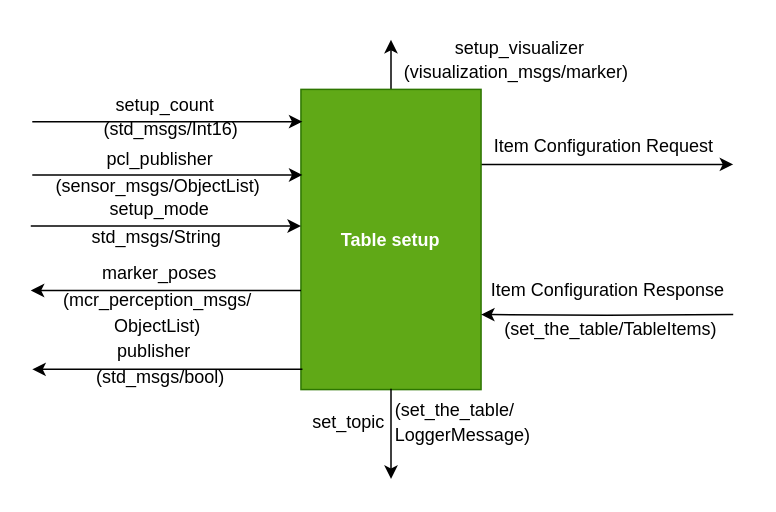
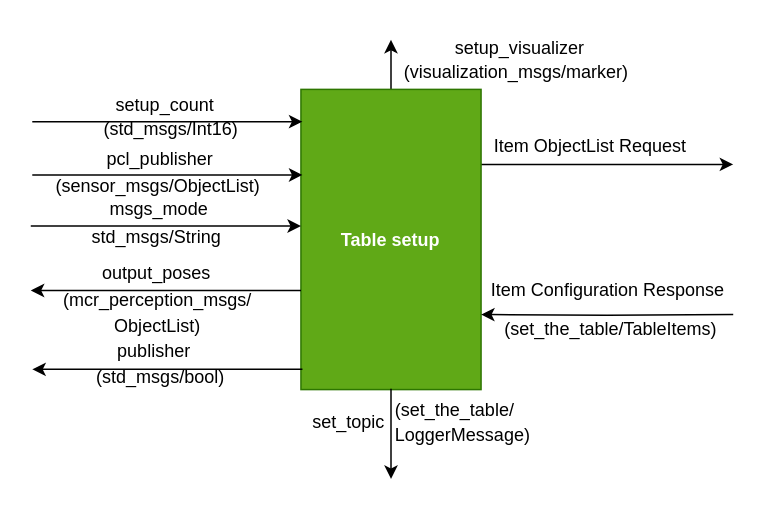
(636, 145) -> (621, 145)
(169, 208) -> (163, 208)
(173, 273) -> (173, 273)
